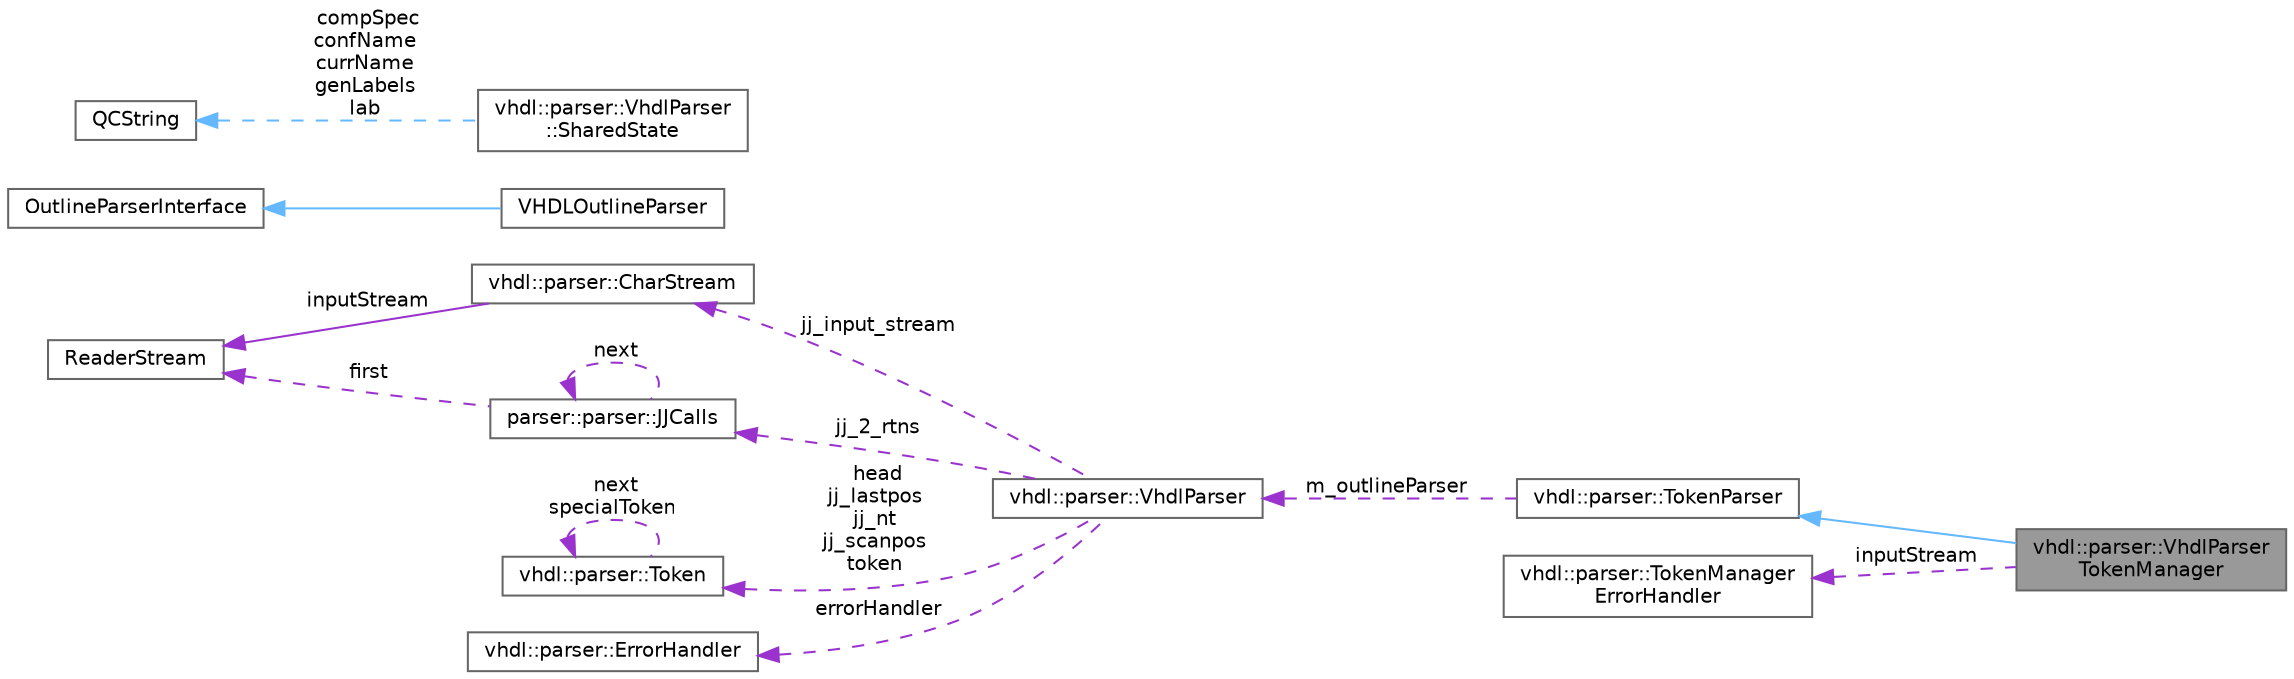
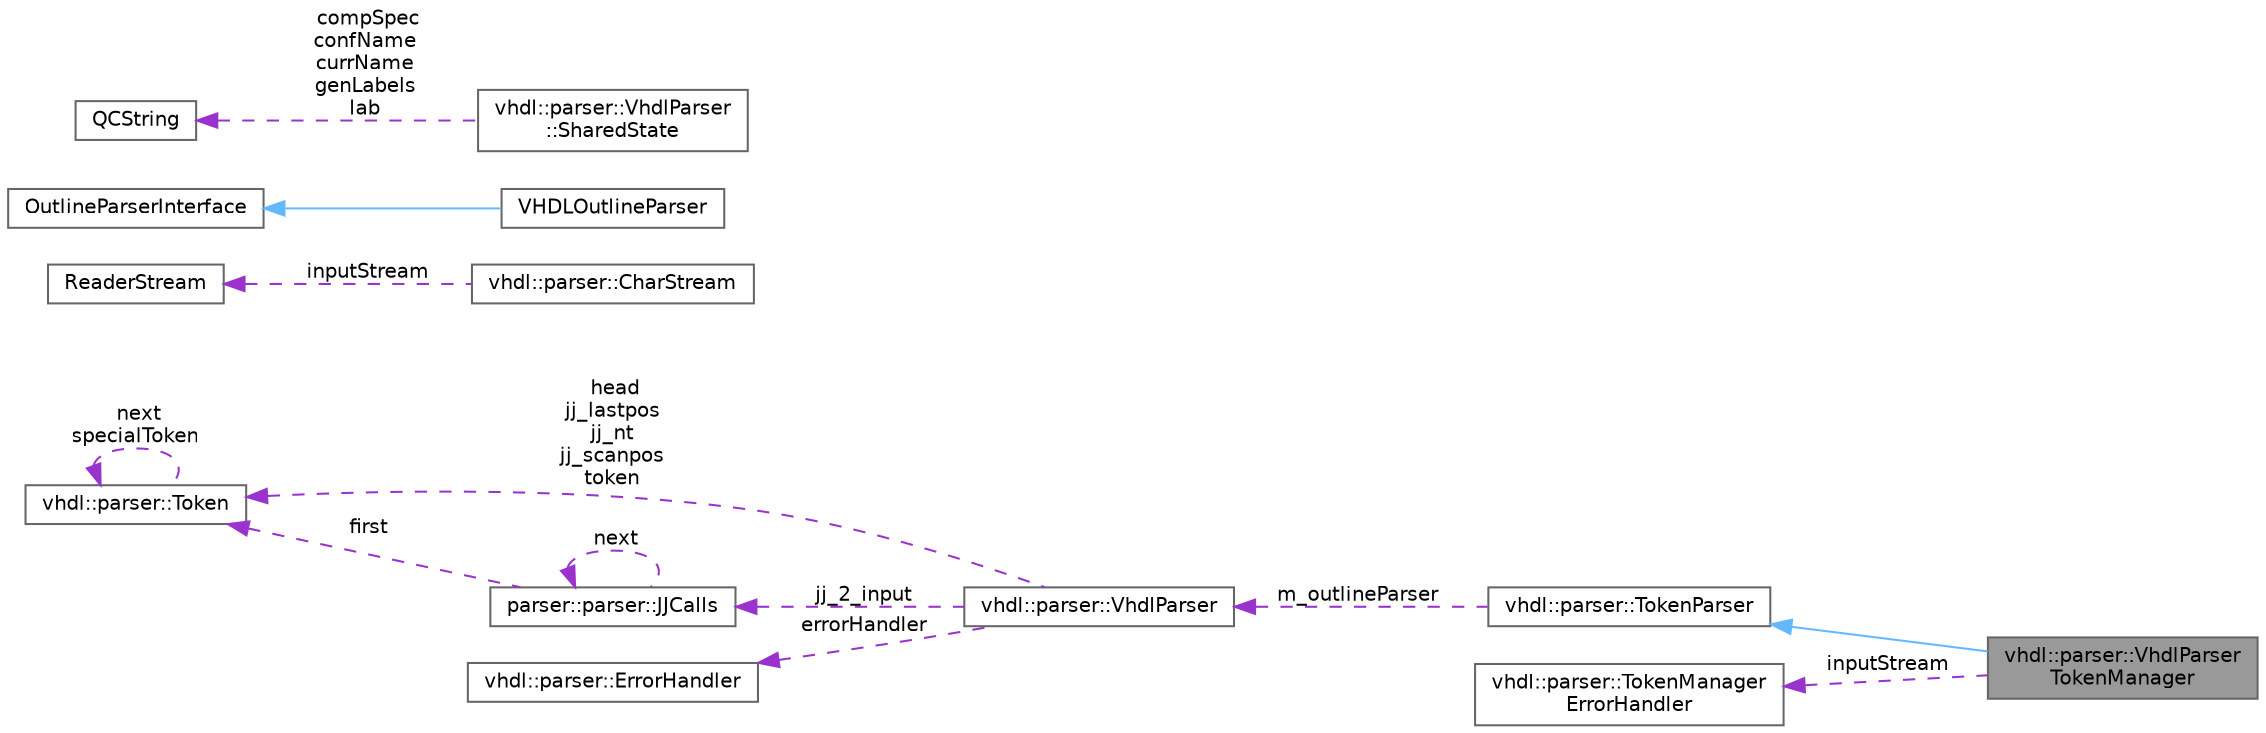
(348, 121) -> (348, 121)
(367, 323) -> (358, 284)
(907, 385) -> none
(367, 392) -> (384, 558)
(875, 428) -> (861, 596)
